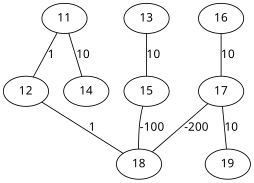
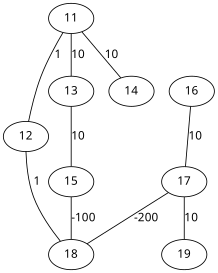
none -> (71, 55)
